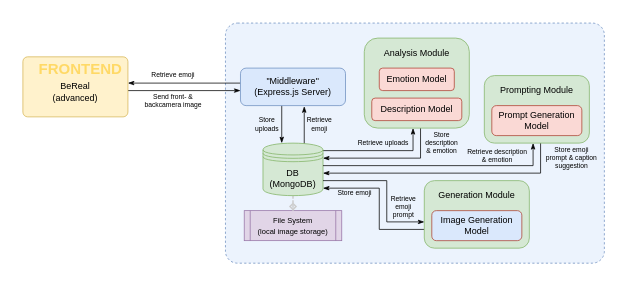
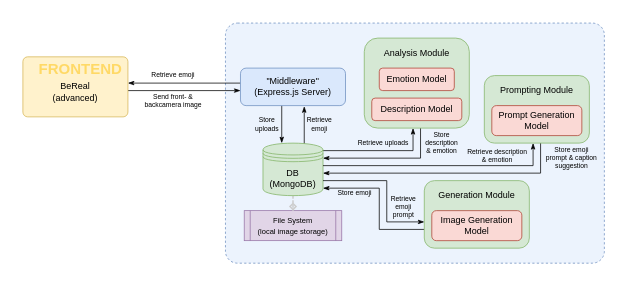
(477, 225) -> (477, 225)
